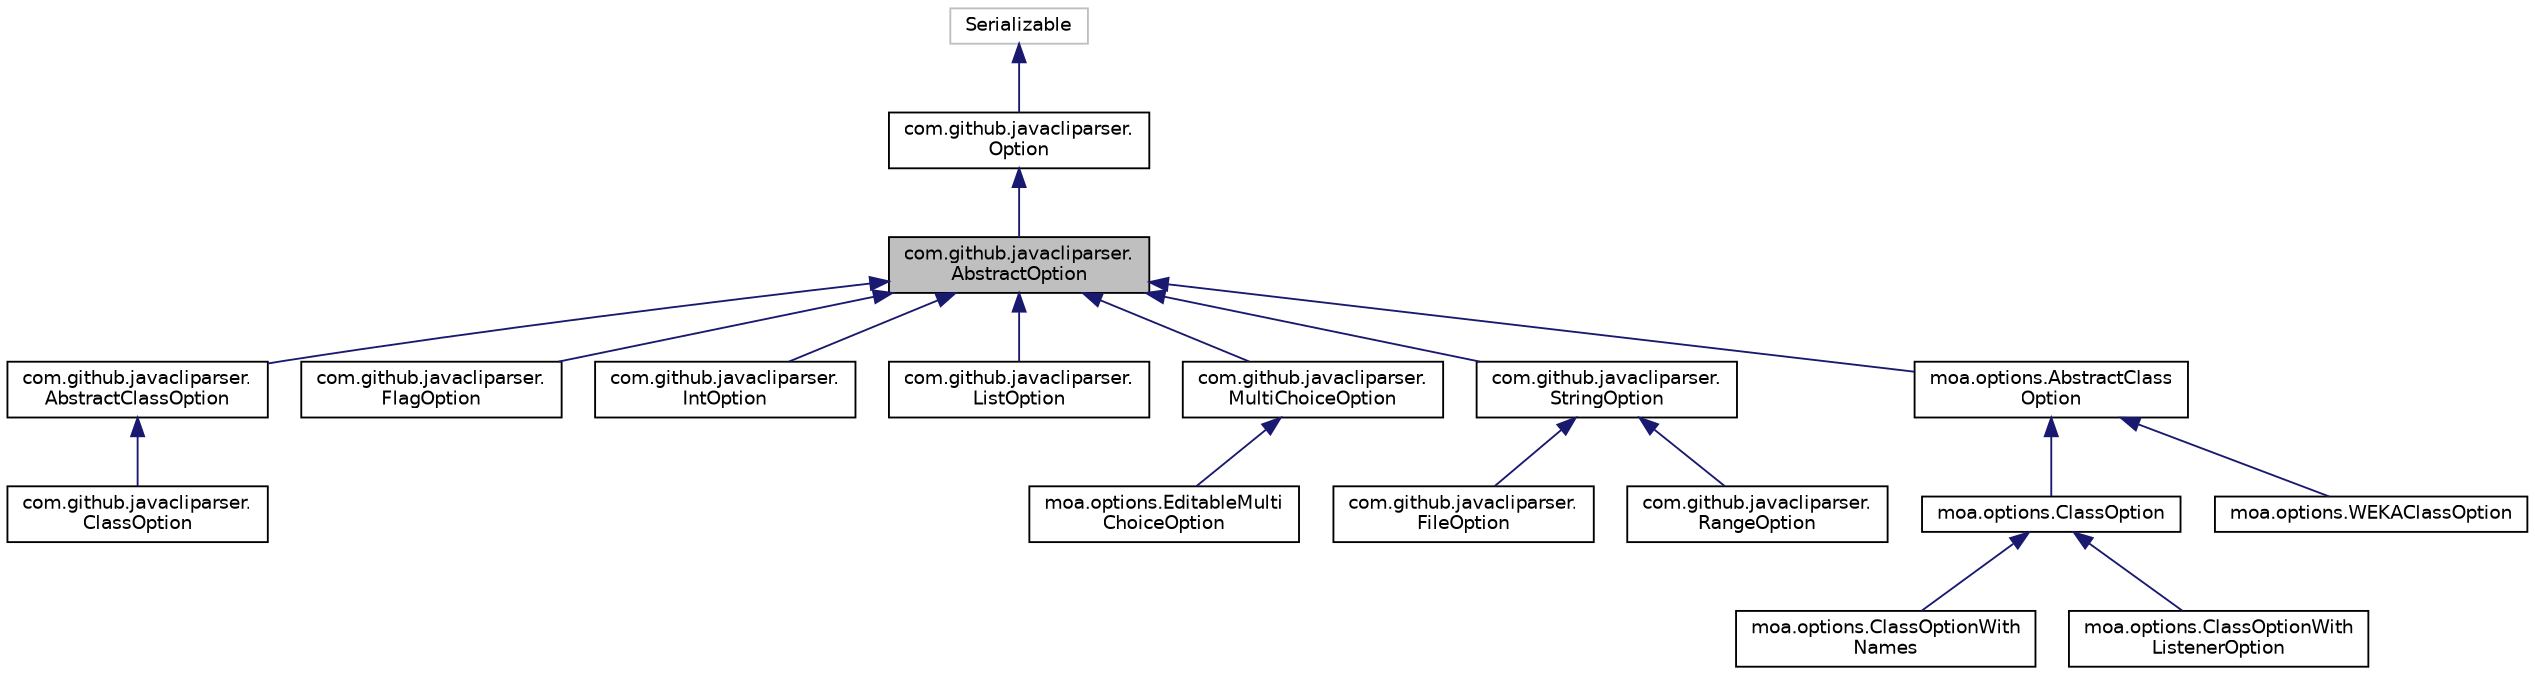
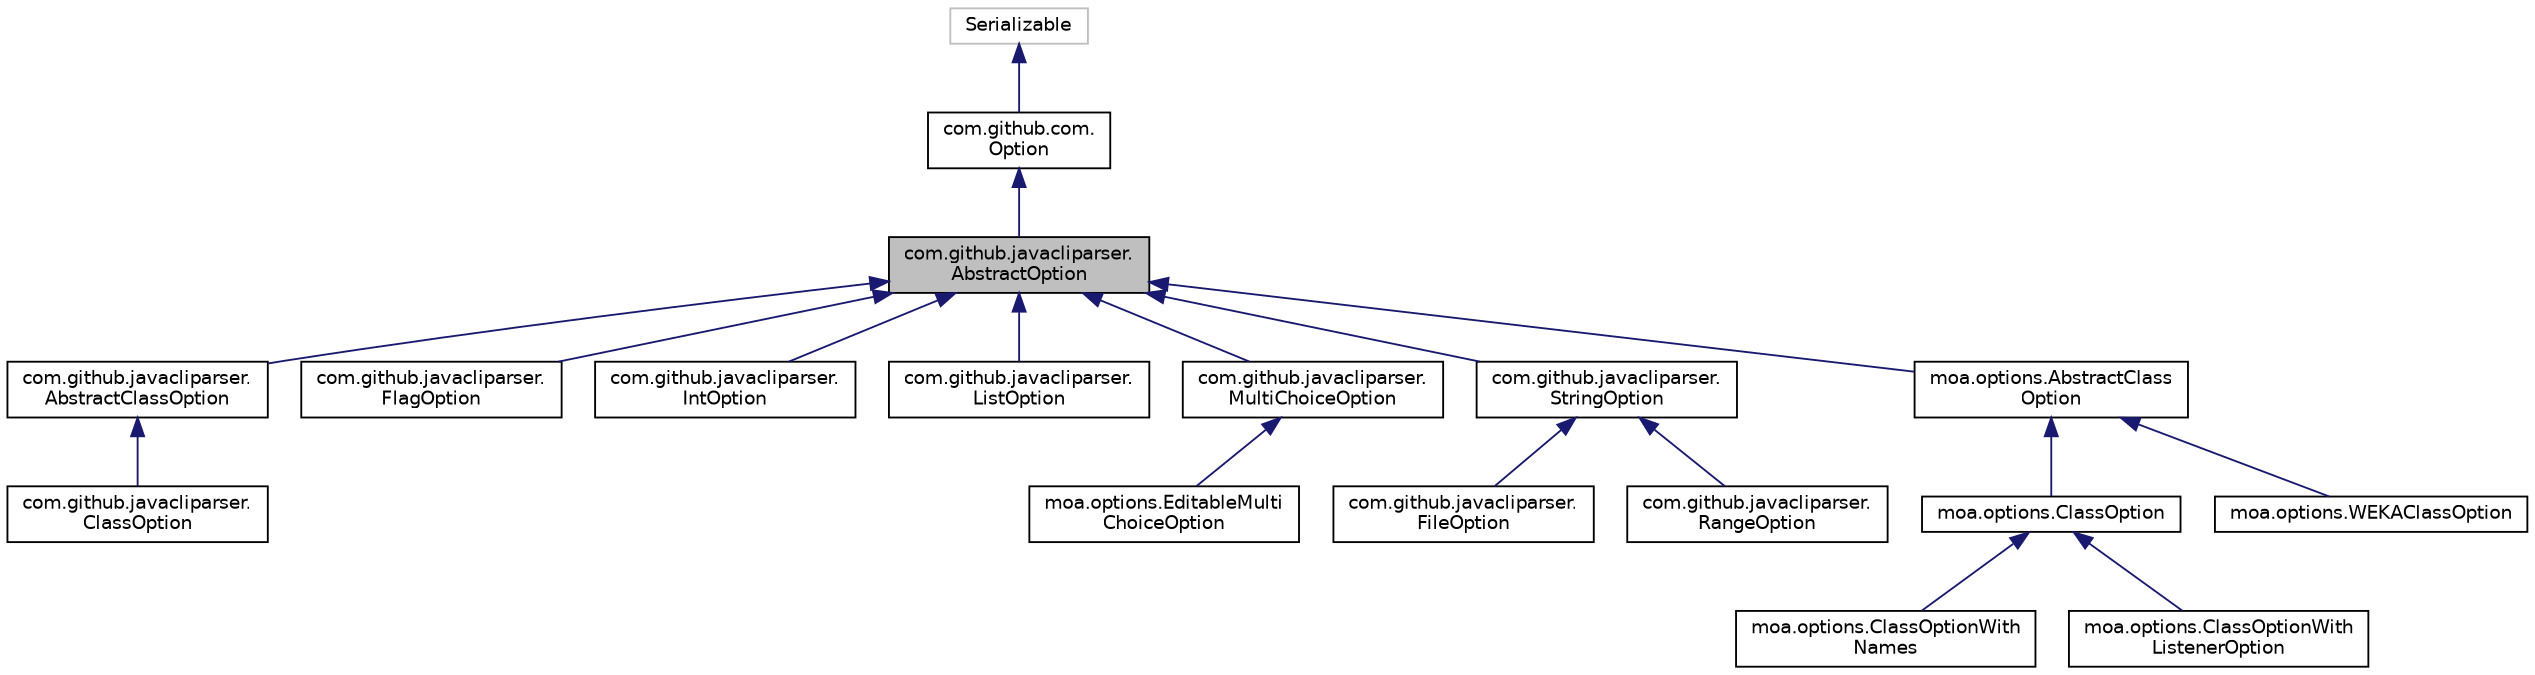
(1019, 140) -> (1019, 140)
